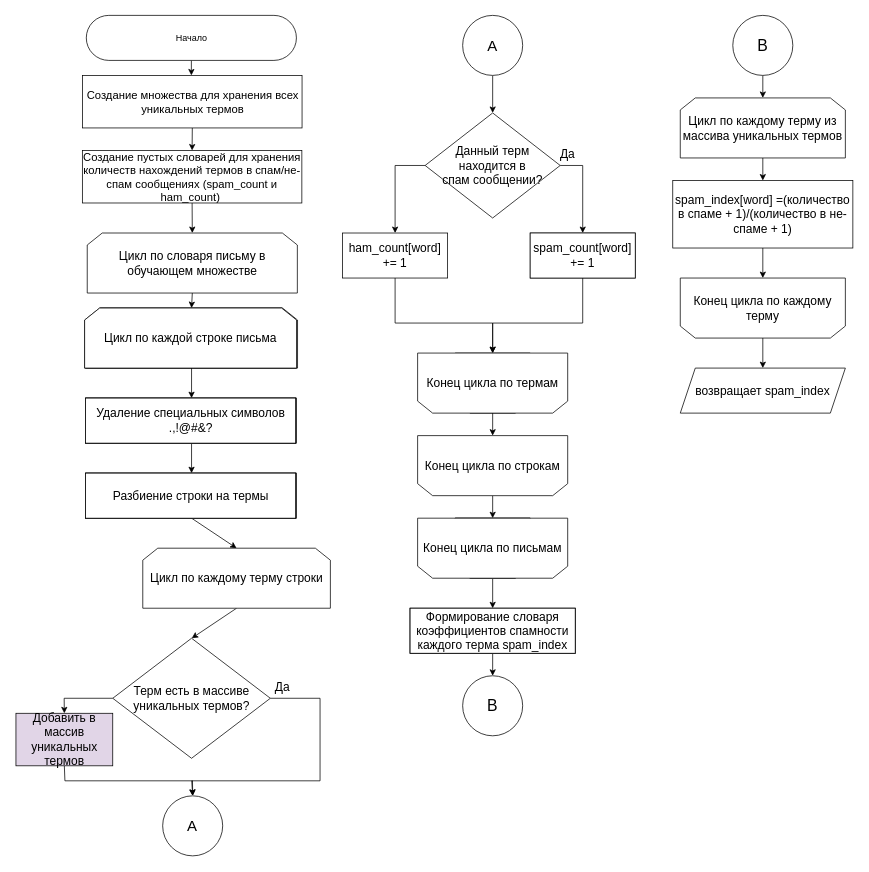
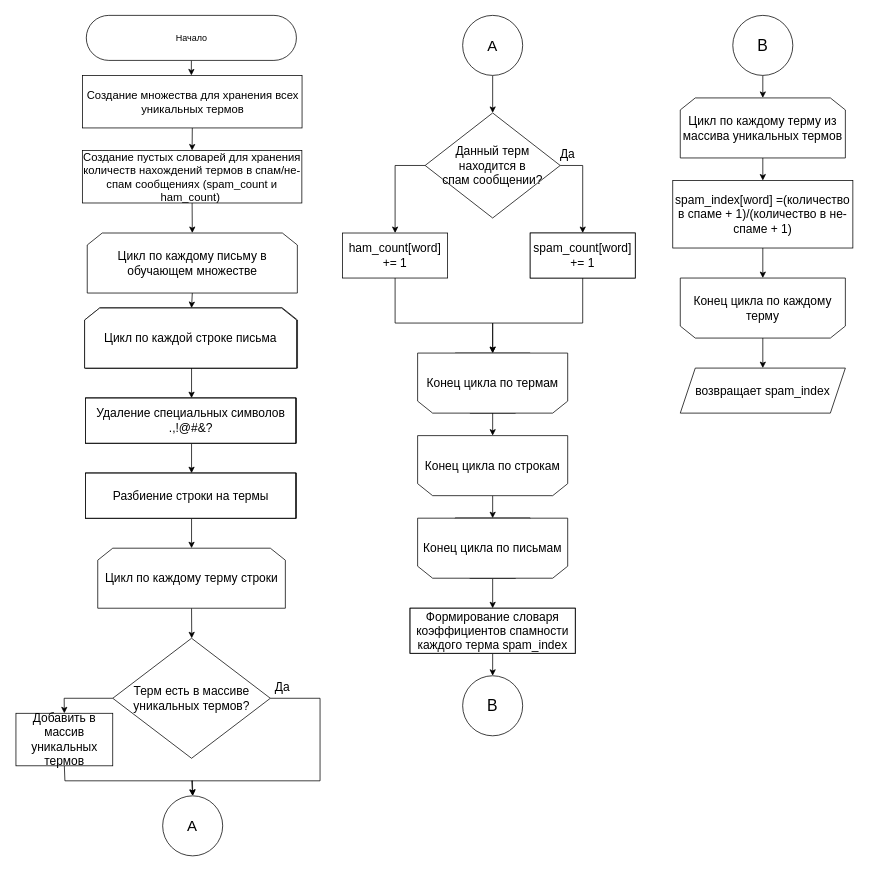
(192, 263) -> (192, 263)
(236, 578) -> (191, 578)
(64, 739) -> (64, 739)
